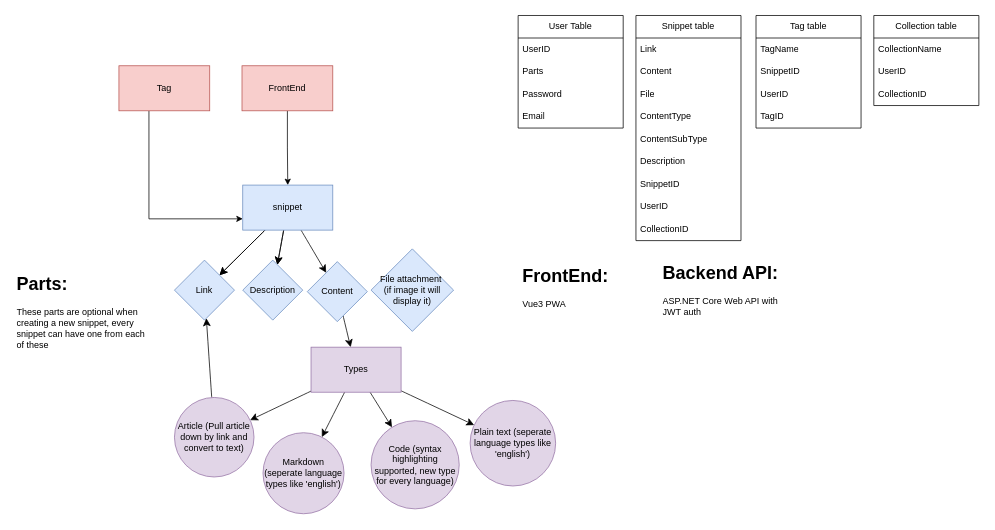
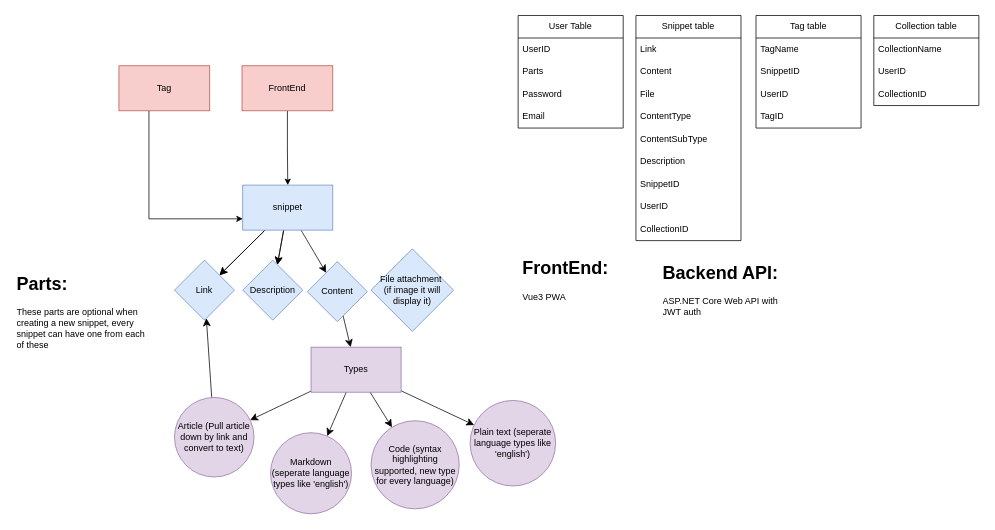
(588, 305) -> (588, 297)
(303, 473) -> (311, 473)
